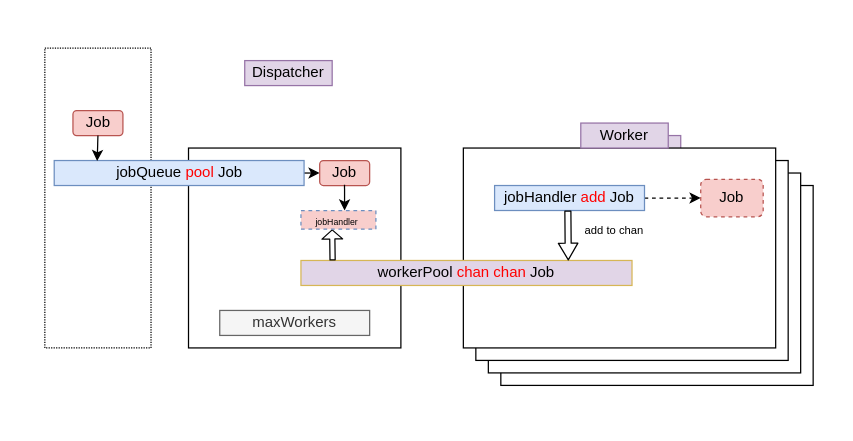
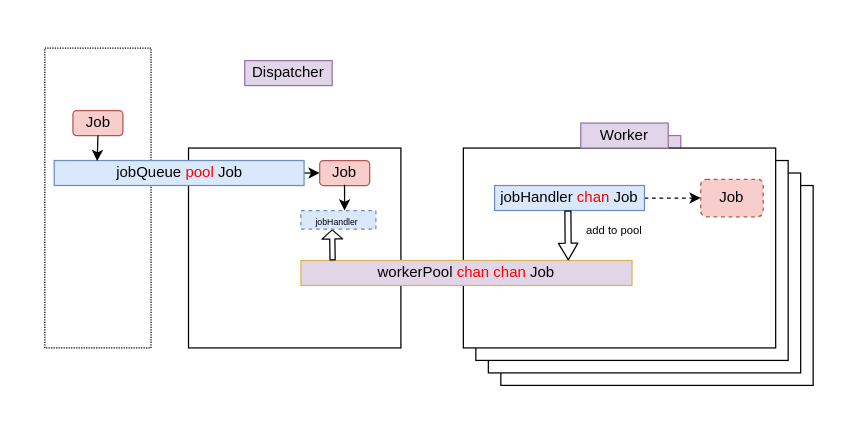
(569, 198) -> (569, 198)
(338, 220) -> (338, 220)
(614, 229) -> (614, 229)
(294, 323) -> none
